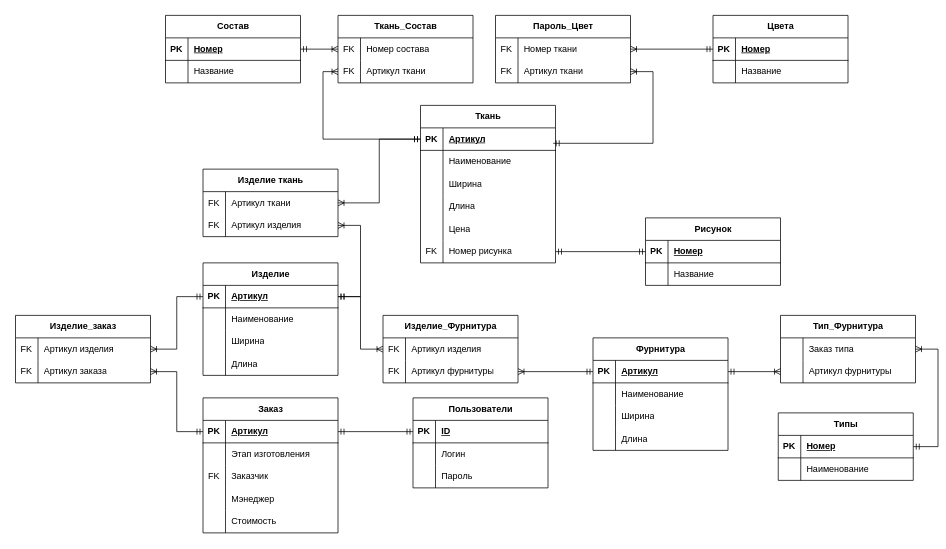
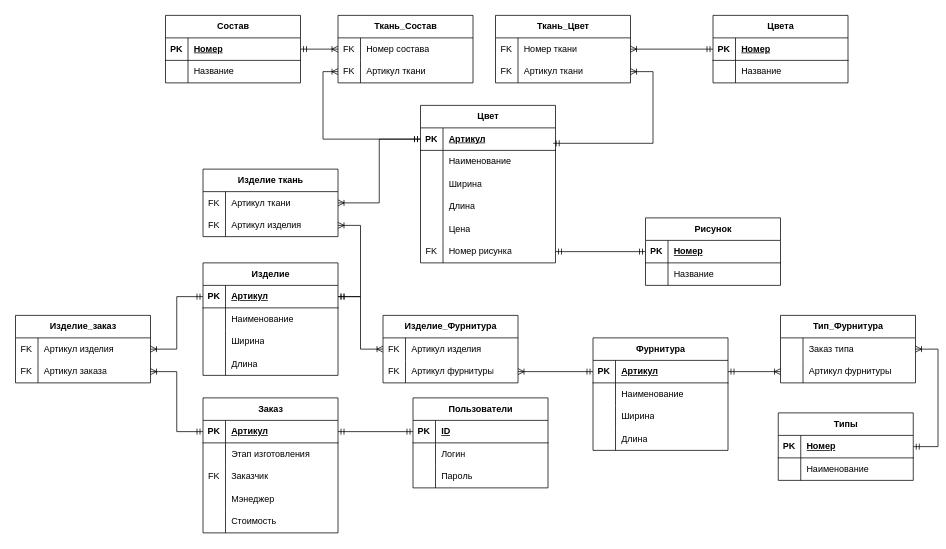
(563, 27) -> (563, 27)
(488, 117) -> (488, 117)
